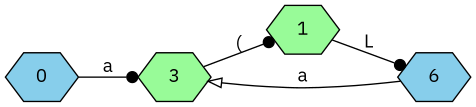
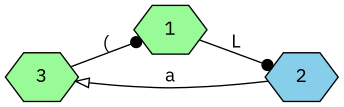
(42, 77) -> none
(434, 77) -> (302, 77)
